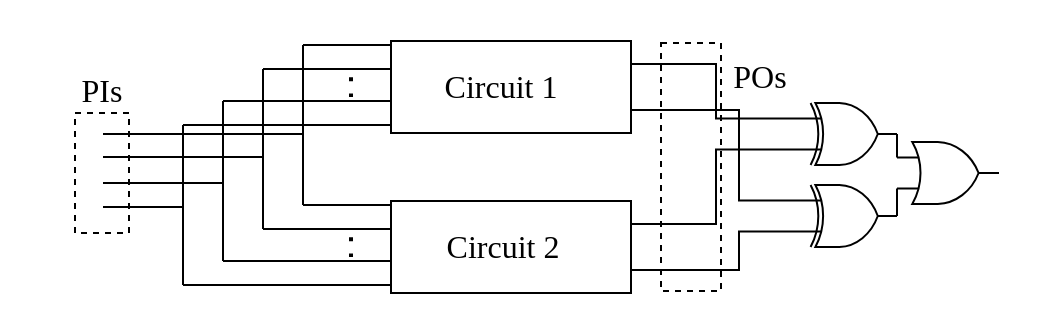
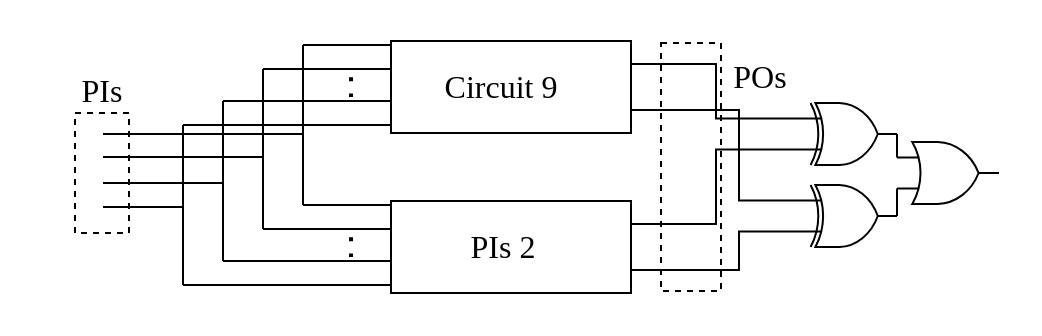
(502, 87) -> (502, 87)
(504, 247) -> (504, 247)
